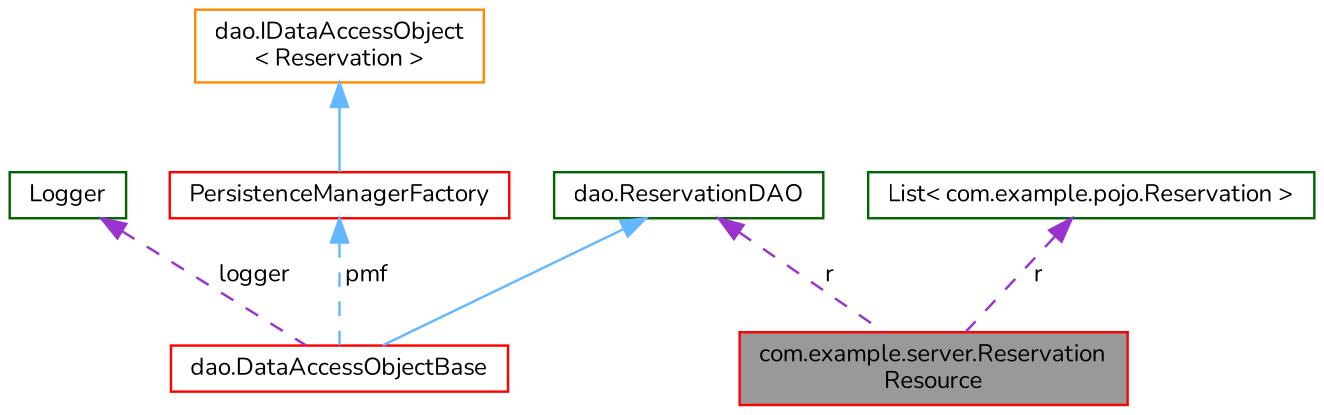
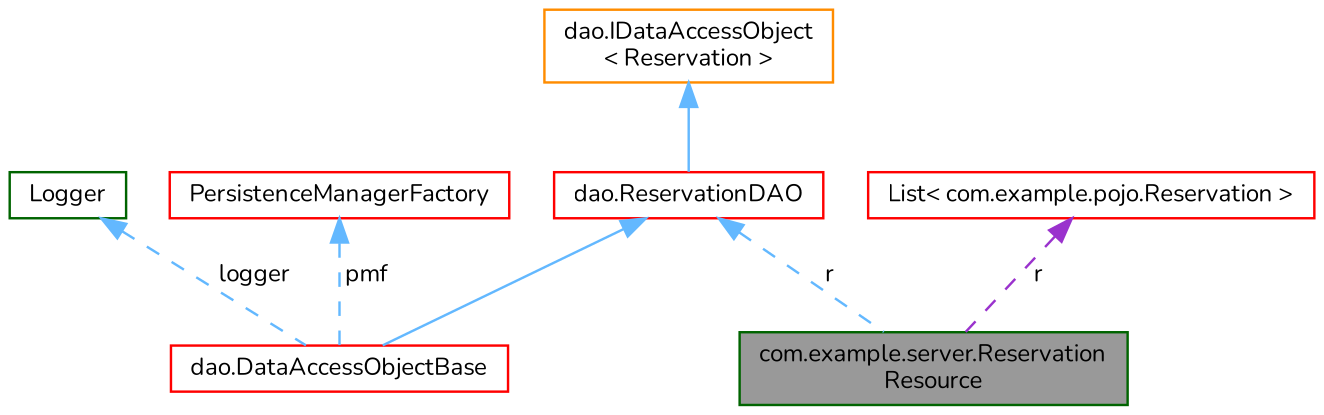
(340, 140) -> (689, 140)
(689, 195) -> (689, 195)
(1091, 195) -> (1091, 195)
(811, 282) -> (811, 282)
(214, 288) -> (214, 288)
(934, 369) -> (934, 369)
